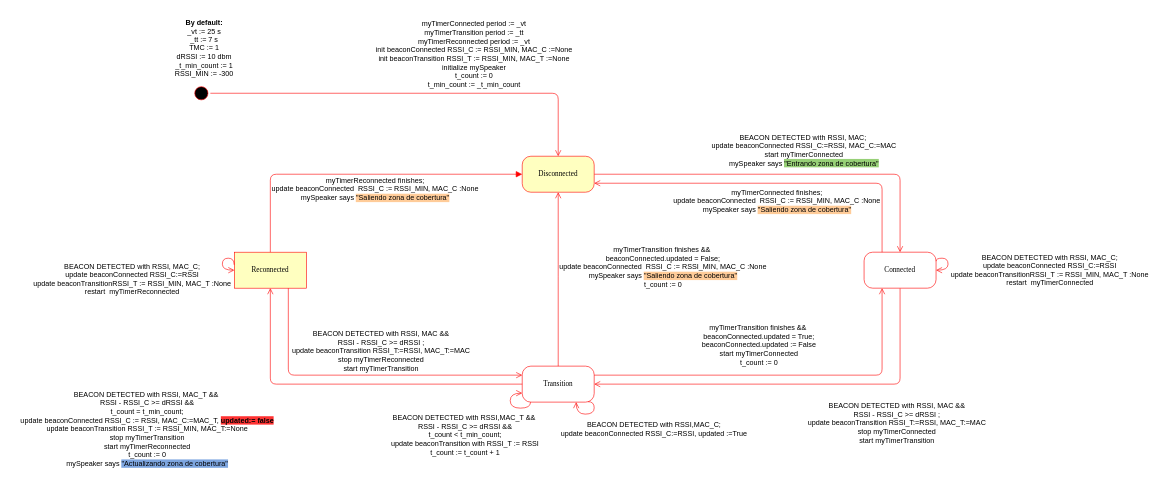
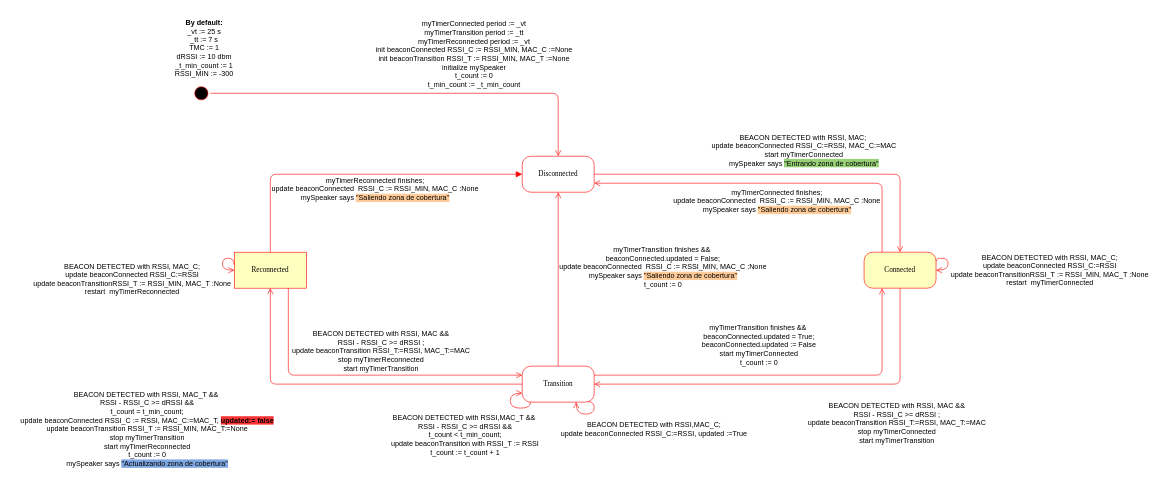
(558, 174) -> (558, 174)
(900, 270) -> (900, 270)
